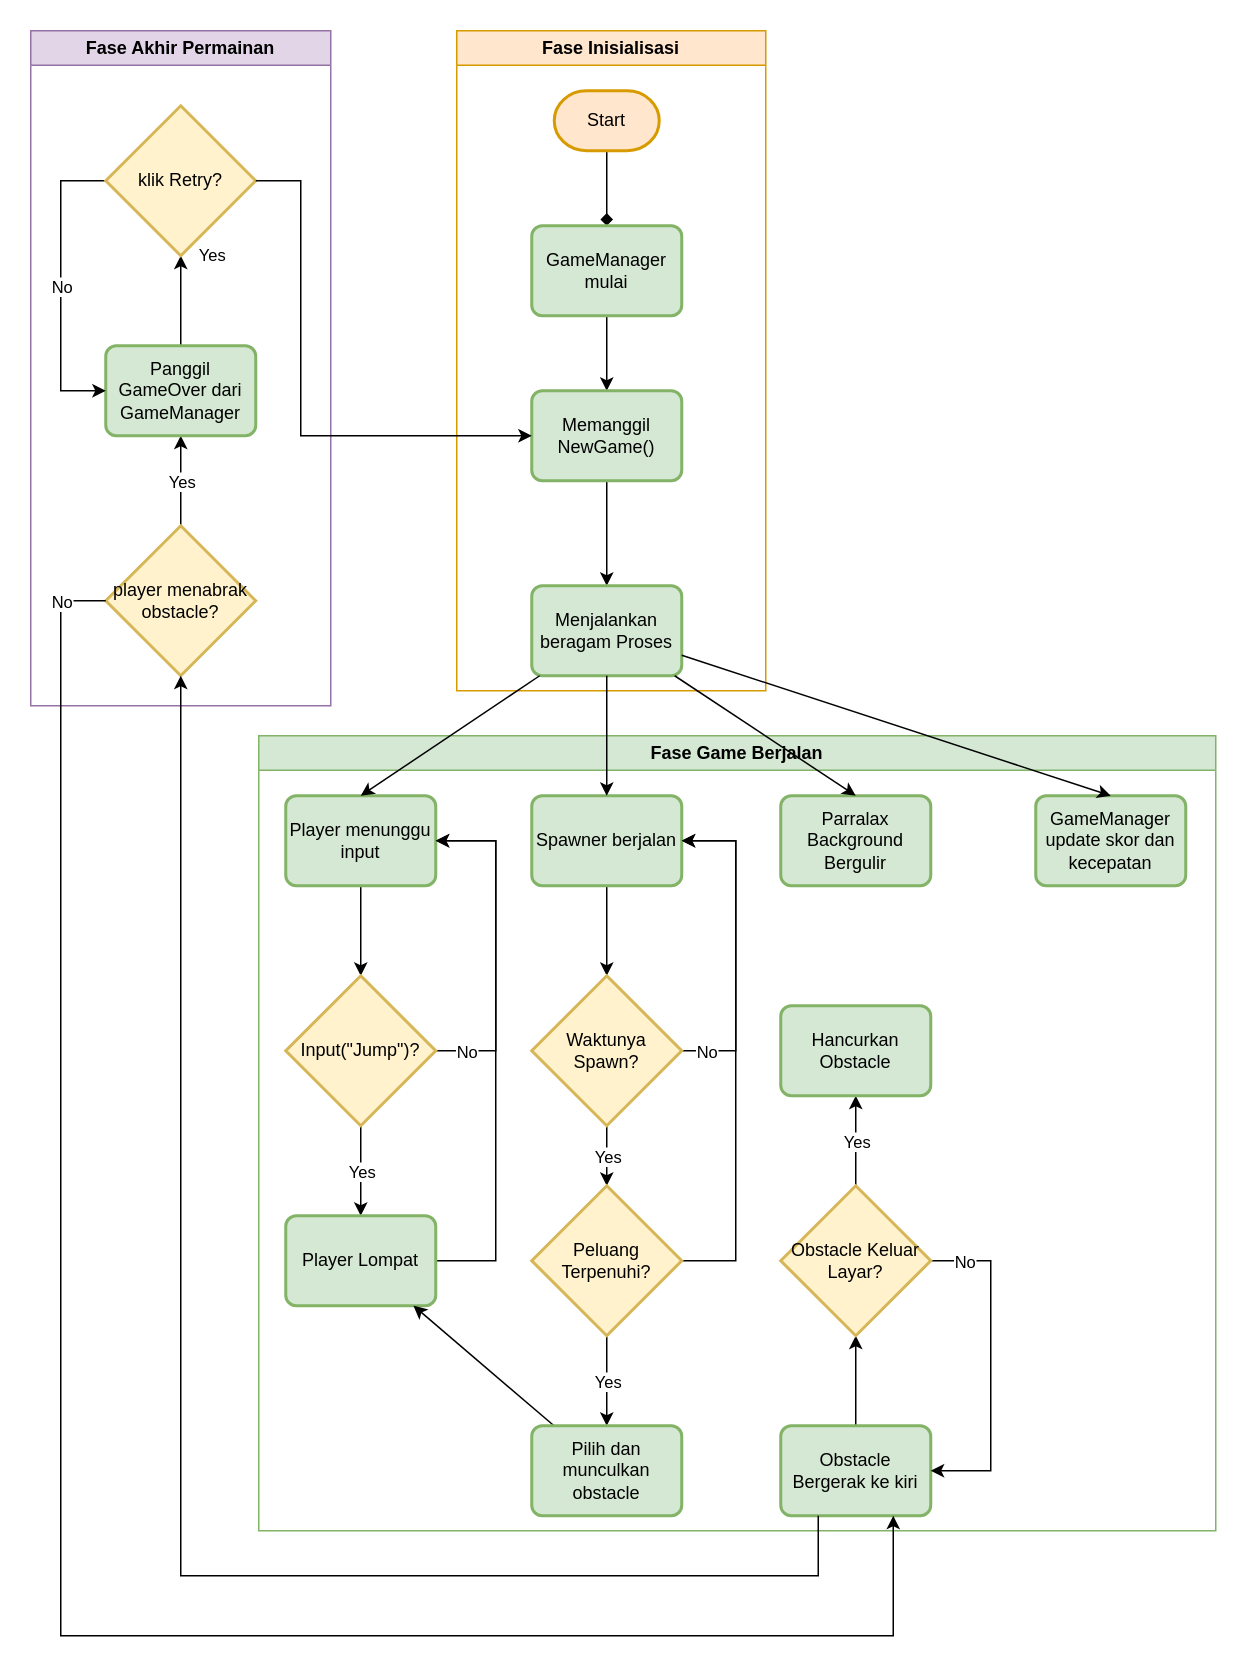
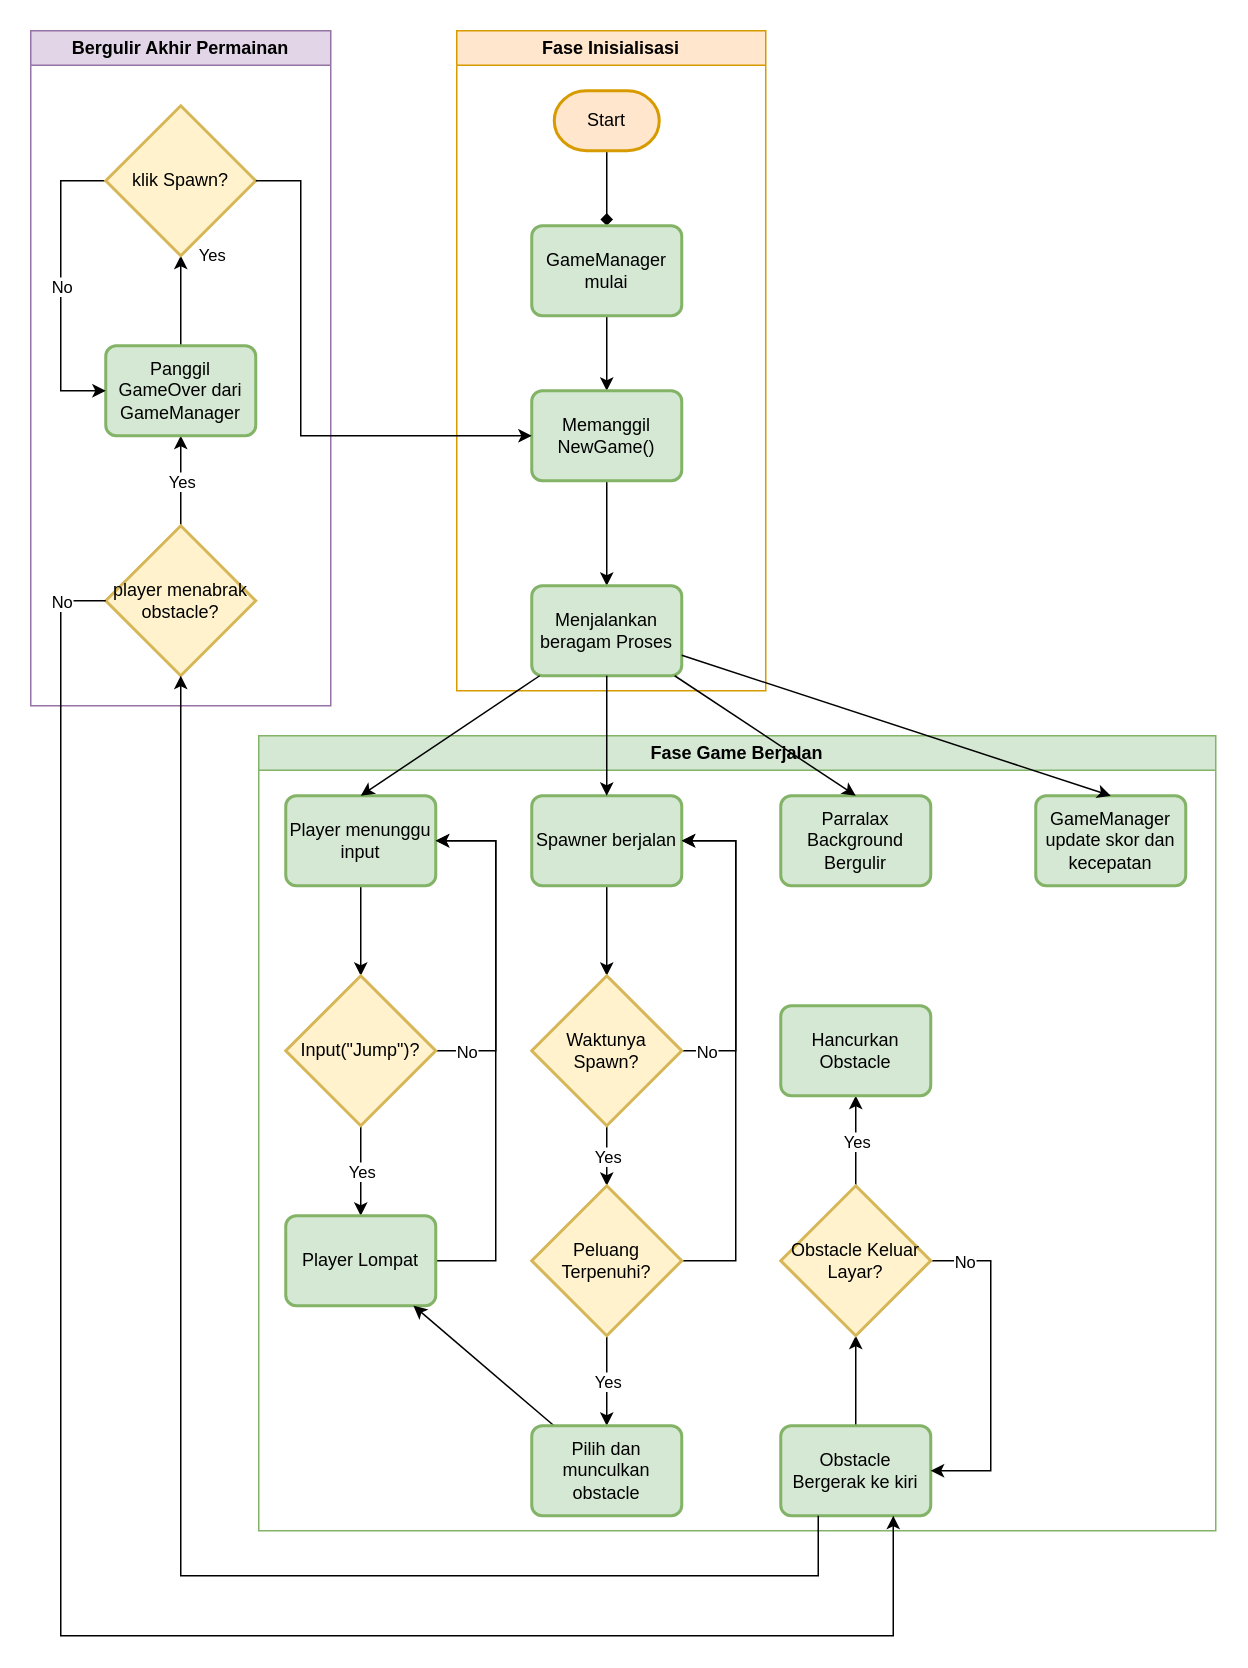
(181, 49) -> (181, 49)
(181, 181) -> (181, 181)
